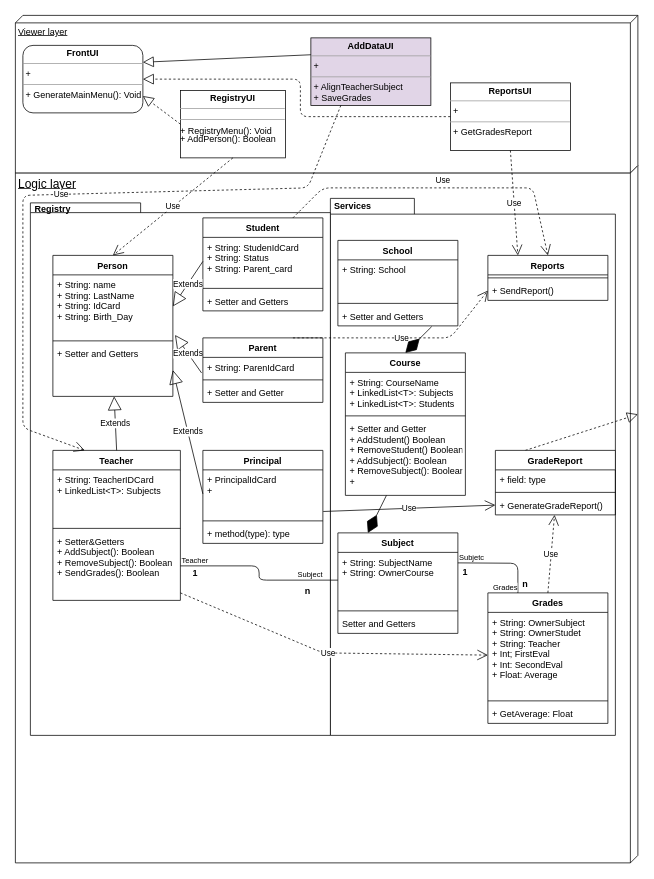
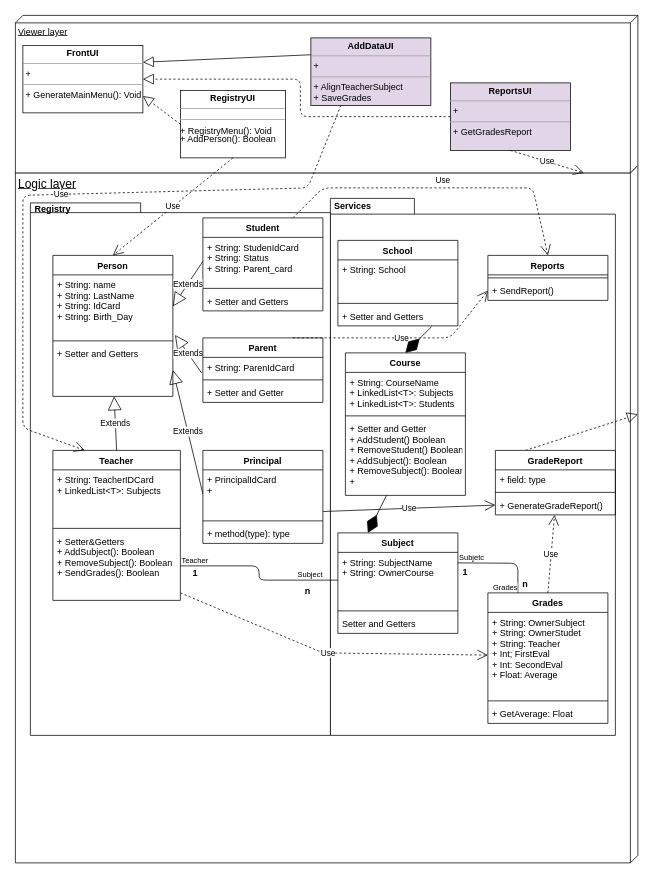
(83, 79) -> (83, 79)
(510, 117) -> (510, 117)
(514, 202) -> (546, 161)
